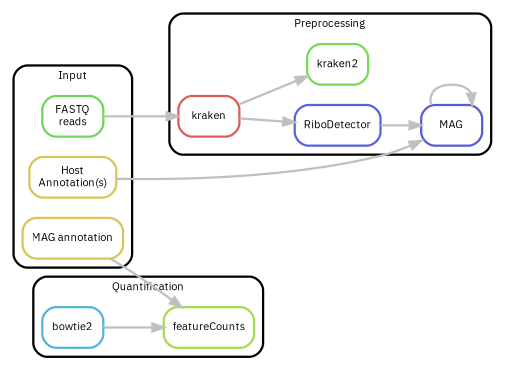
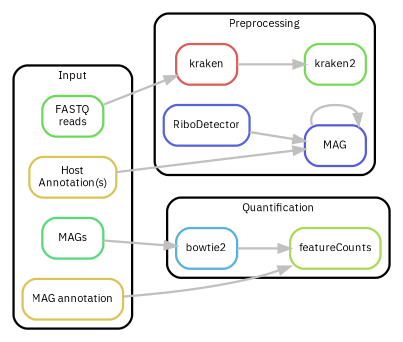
(261, 120) -> none
none -> (73, 238)
